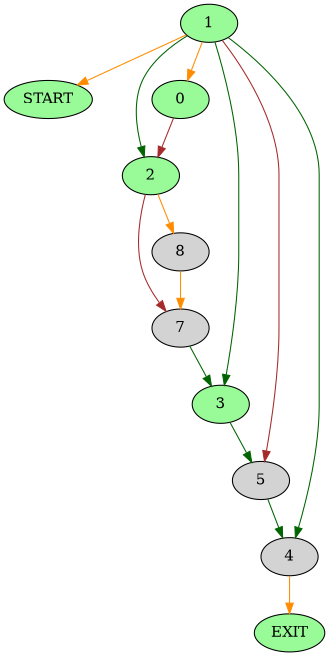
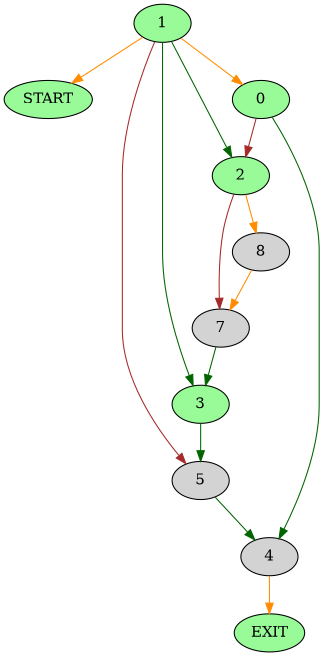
(319, 267) -> (319, 321)
